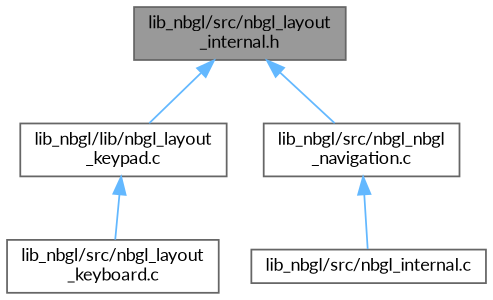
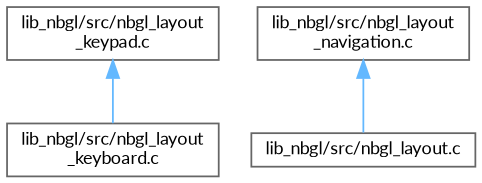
(240, 34) -> none
(123, 150) -> (113, 34)
(362, 150) -> (363, 34)
(369, 266) -> (363, 150)
